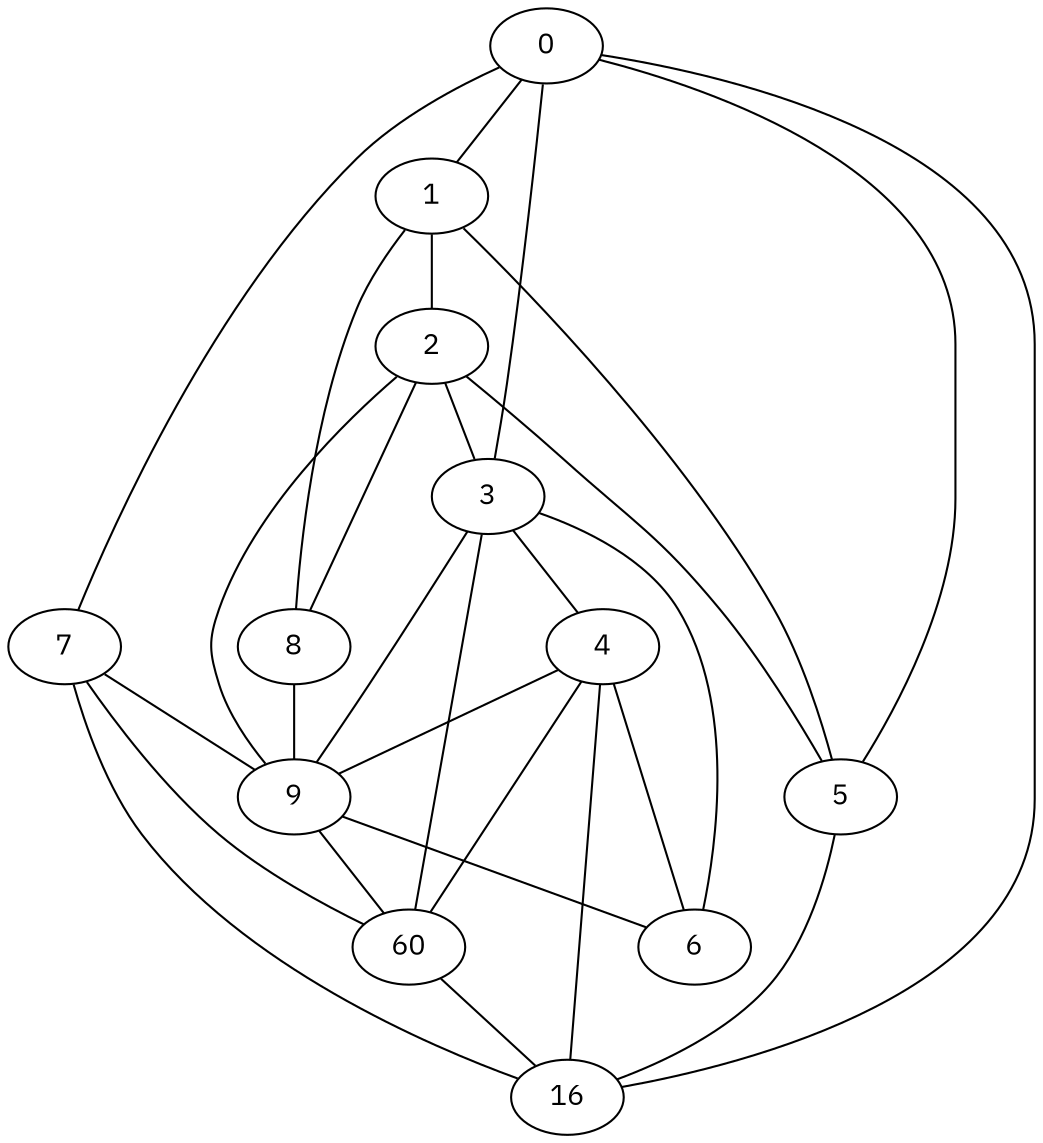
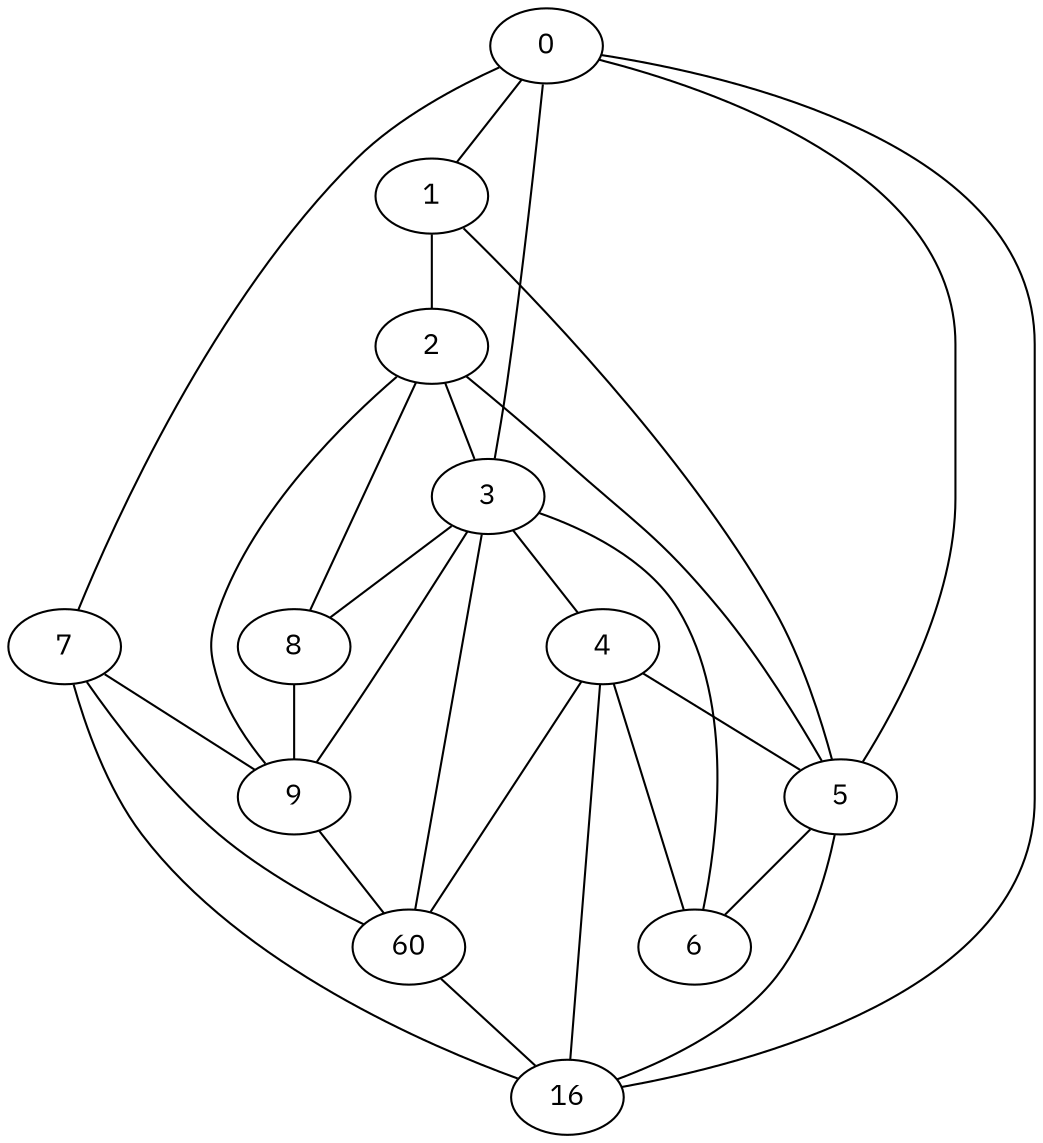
(325, 411) -> (391, 572)
(465, 714) -> (730, 727)
(494, 872) -> (768, 872)
